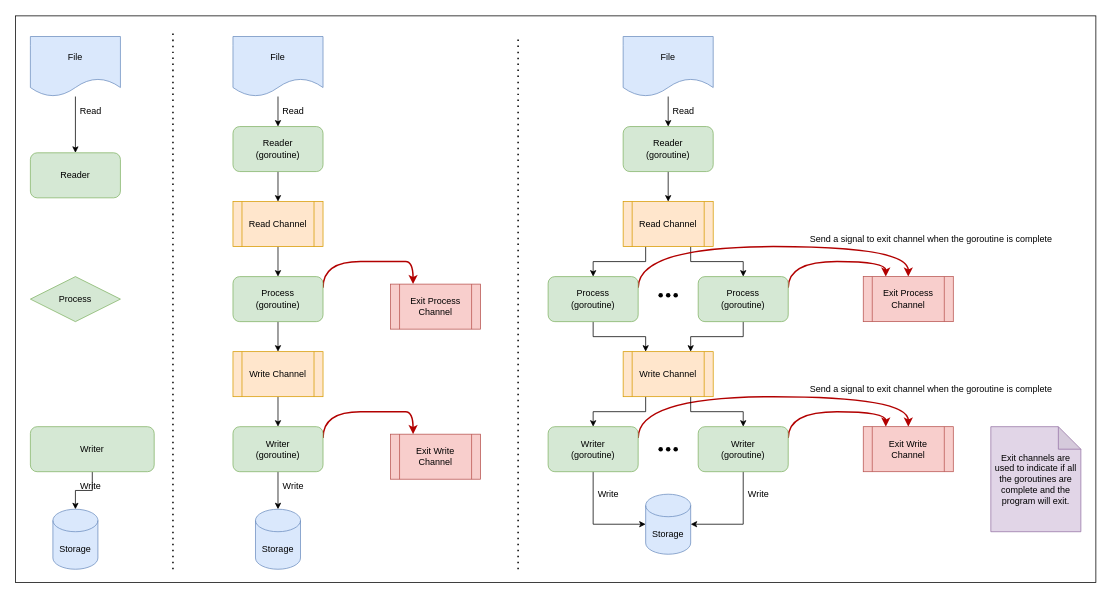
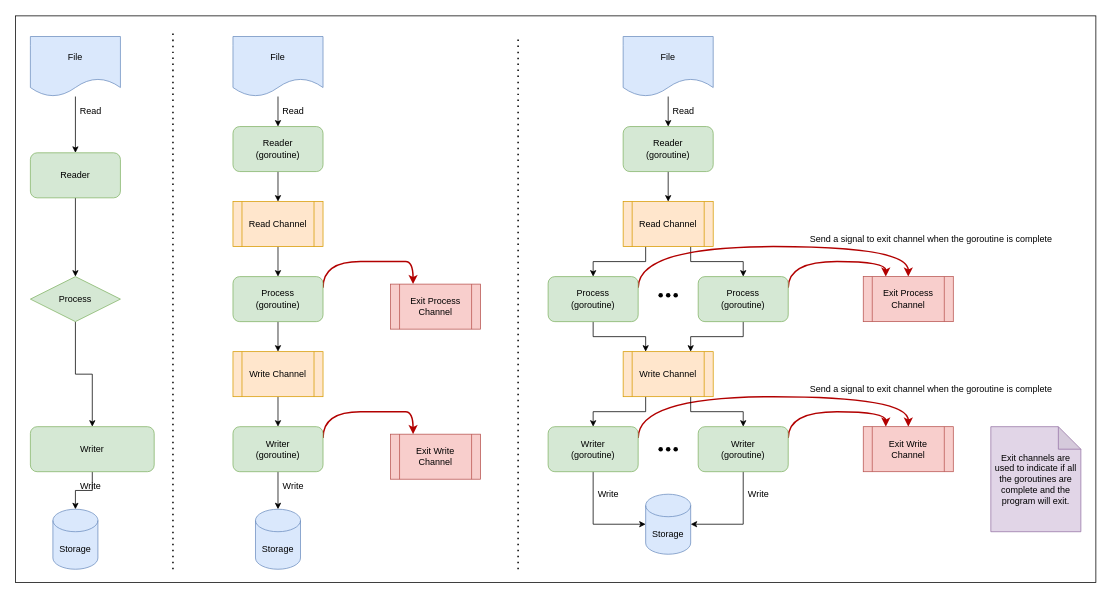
none -> (75, 234)
none -> (75, 349)
